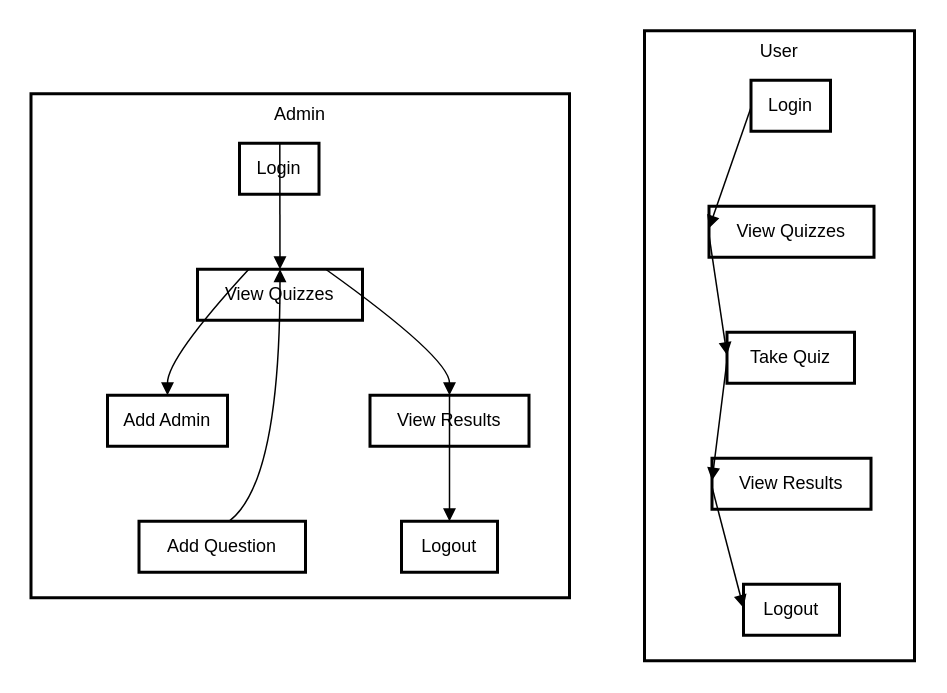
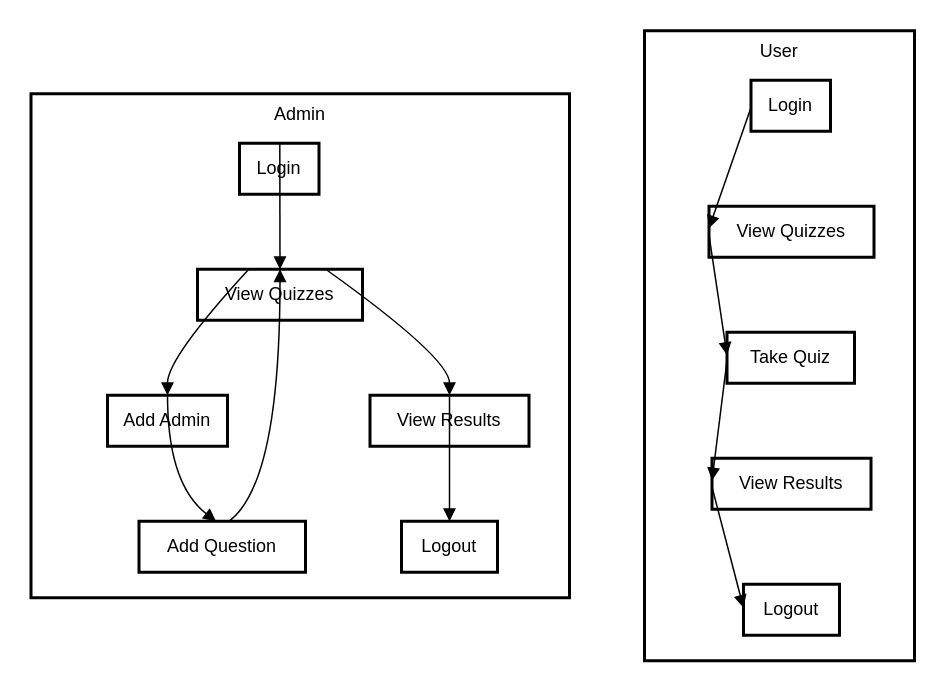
none -> (174, 459)
